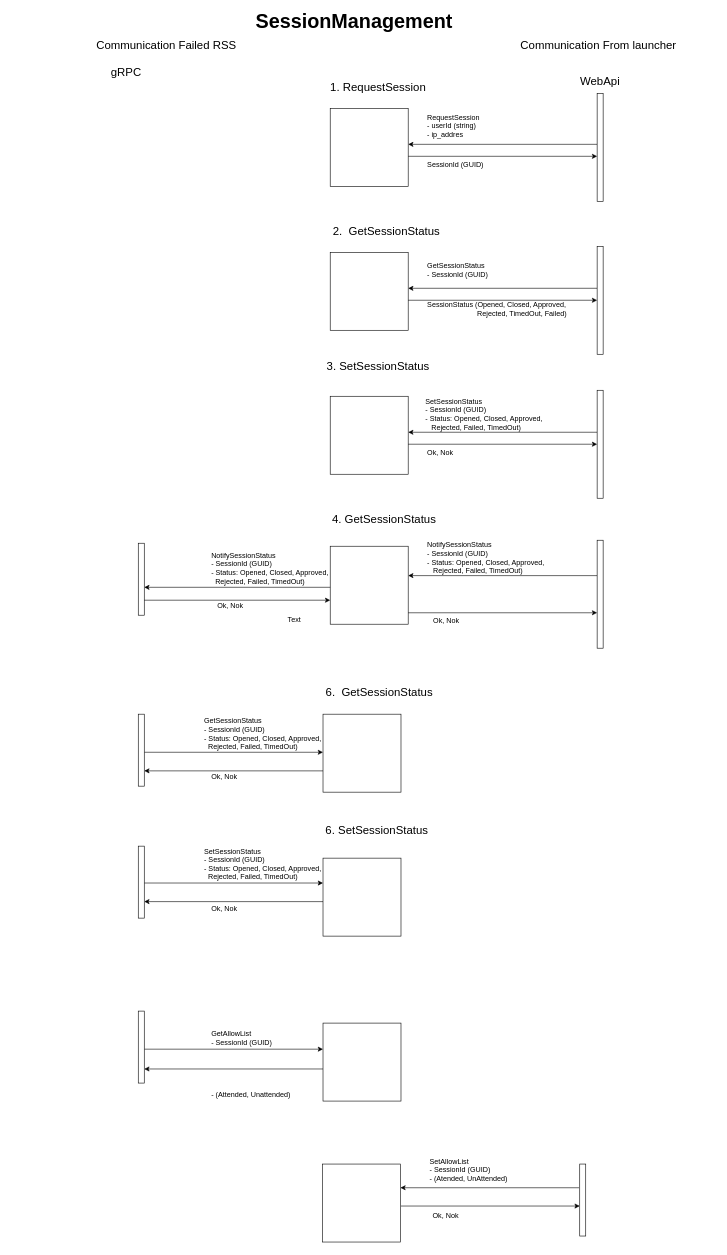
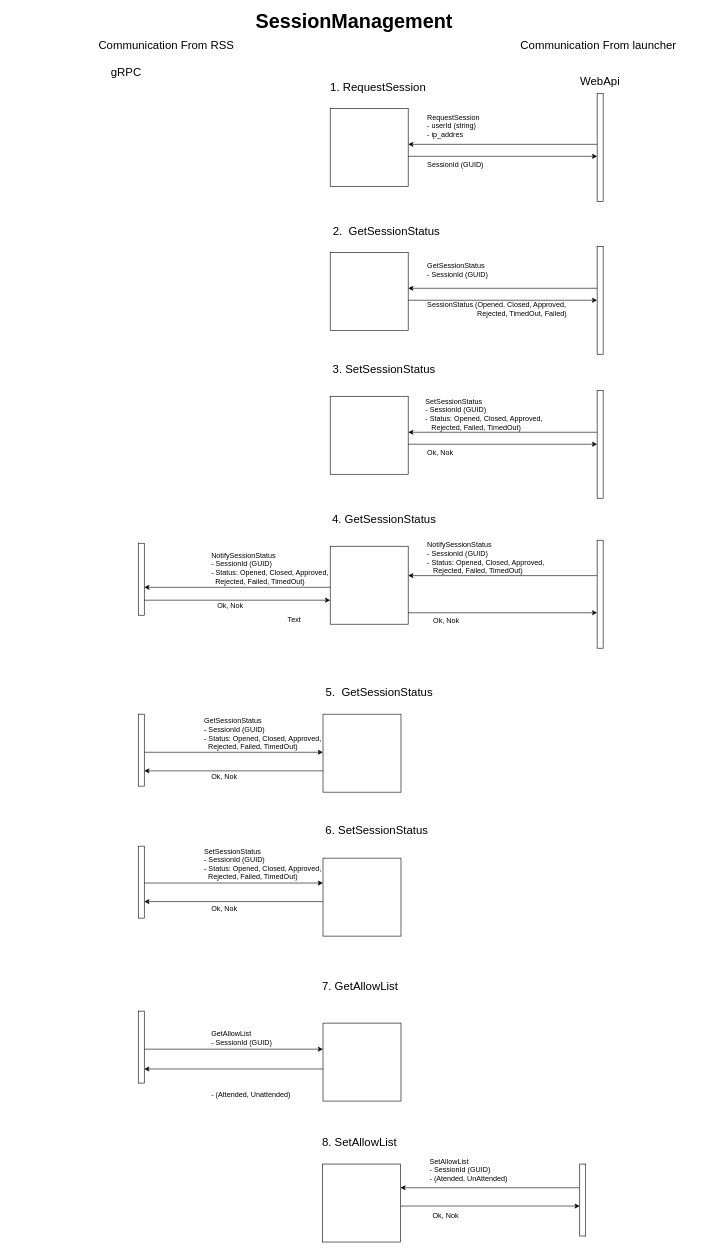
(167, 45) -> (167, 45)
(378, 366) -> (384, 369)
(380, 693) -> (380, 693)
none -> (360, 987)
none -> (360, 1143)
